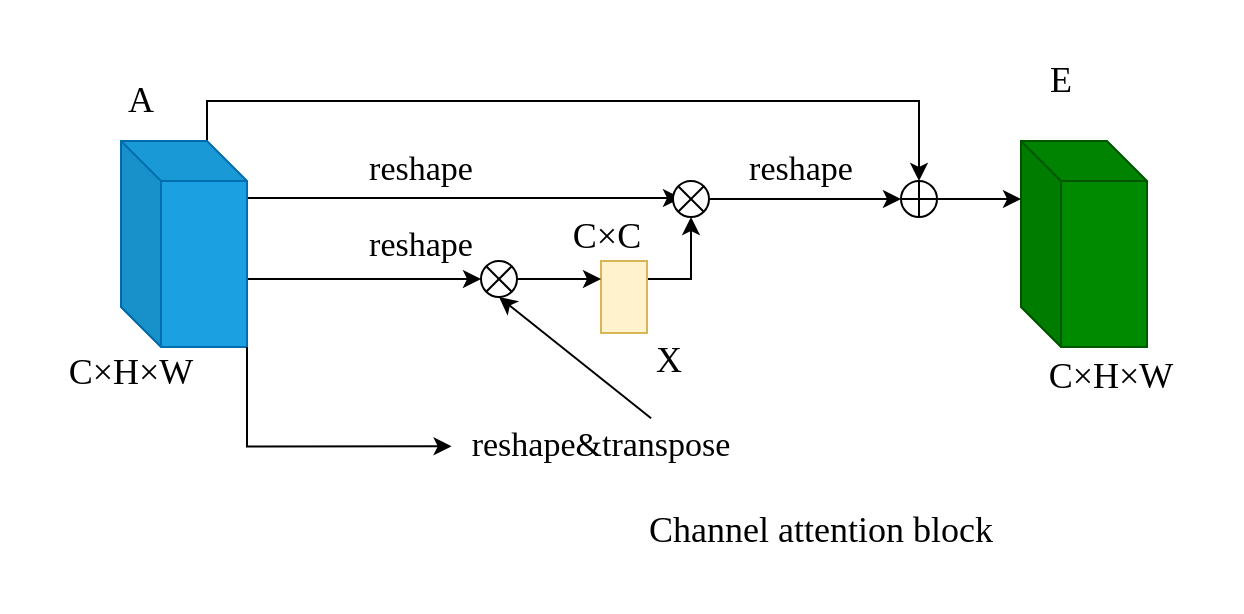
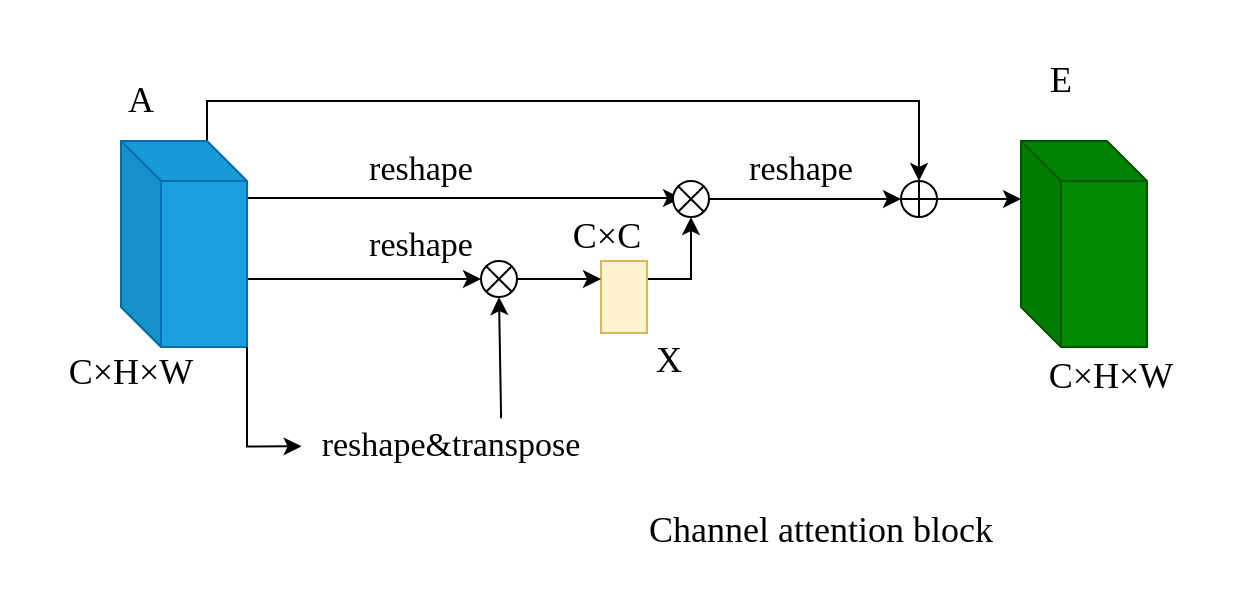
(601, 447) -> (451, 447)
